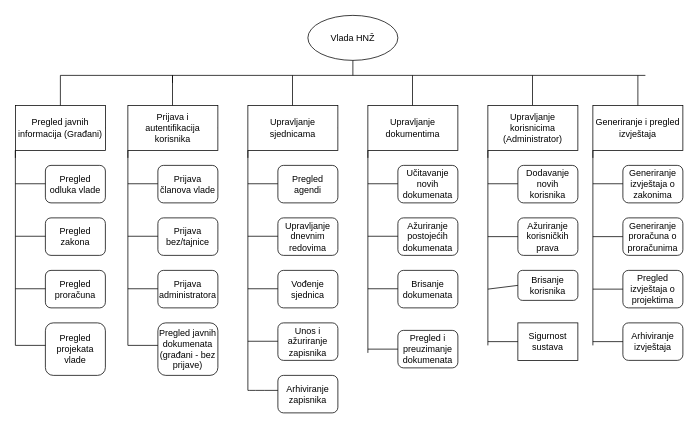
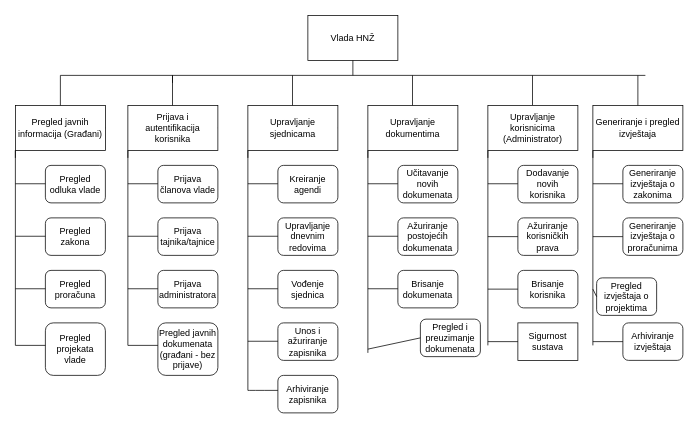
(353, 38) -> (353, 38)
(308, 184) -> (308, 184)
(188, 237) -> (188, 237)
(653, 237) -> (653, 237)
(548, 285) -> (548, 289)
(653, 289) -> (627, 297)
(428, 349) -> (450, 338)
